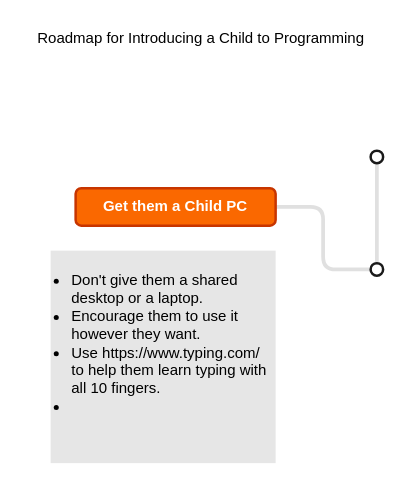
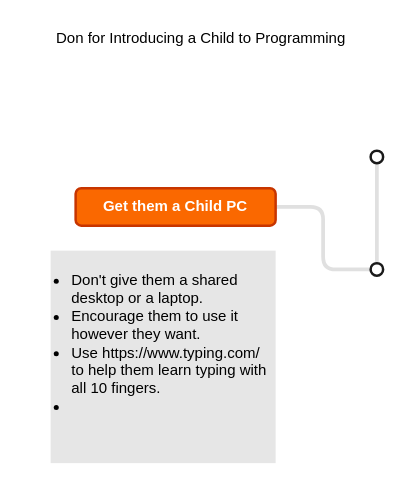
(201, 38) -> (201, 38)
